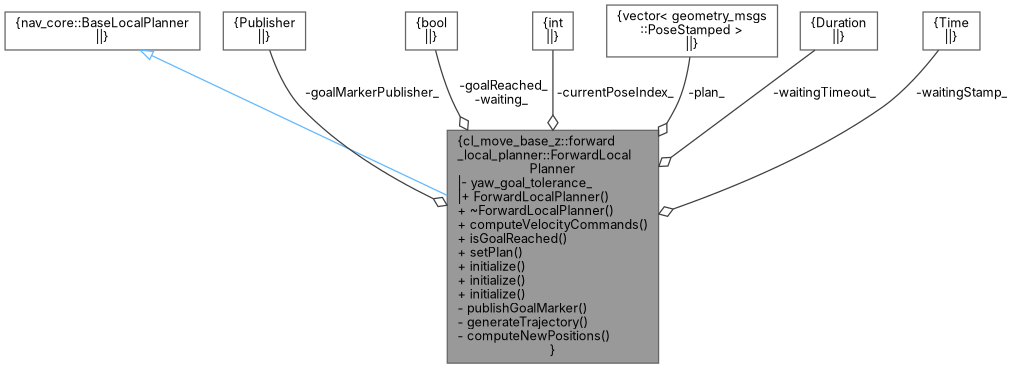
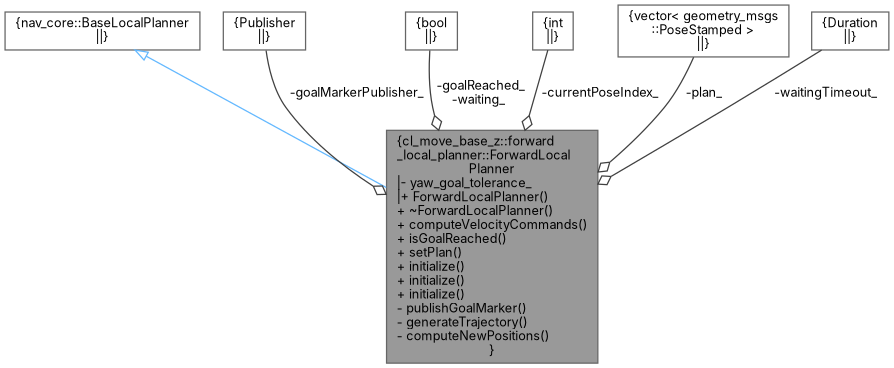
(951, 31) -> none
